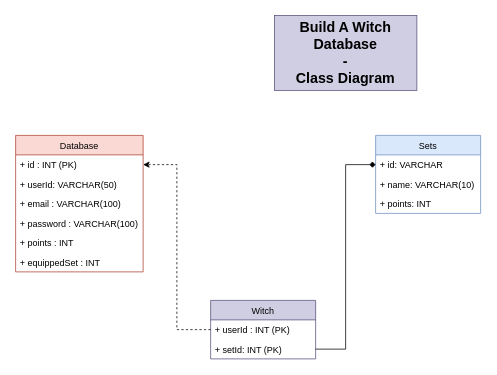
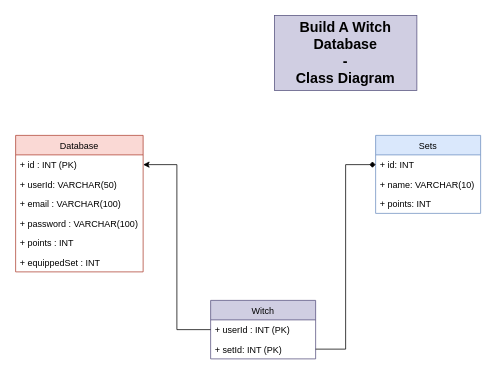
(408, 165) -> (398, 165)
(177, 250) -> (177, 250)
